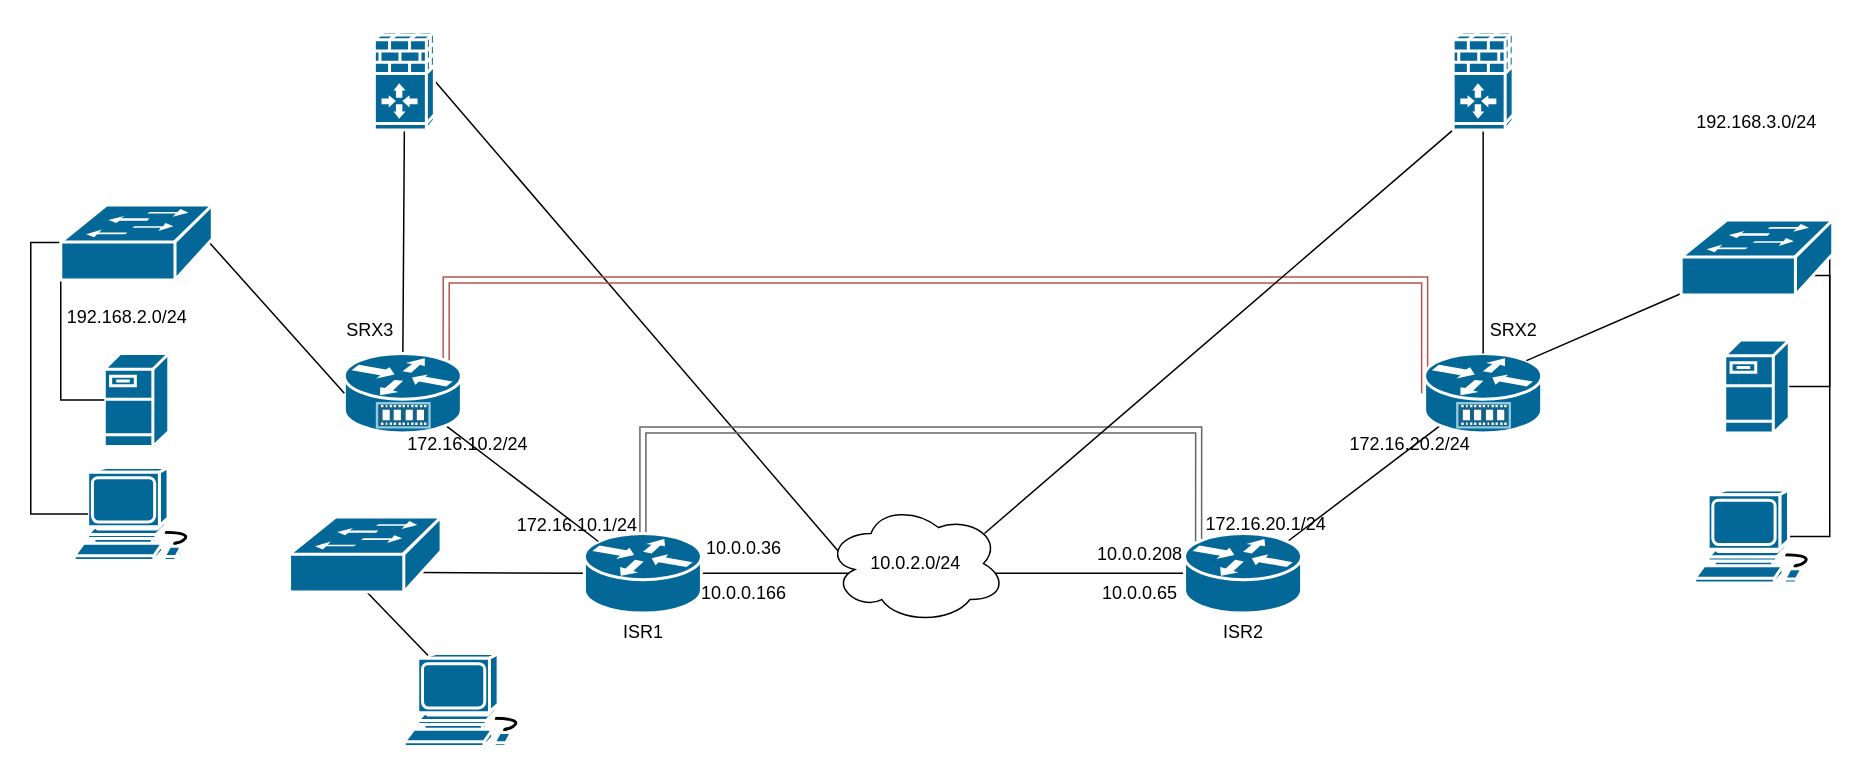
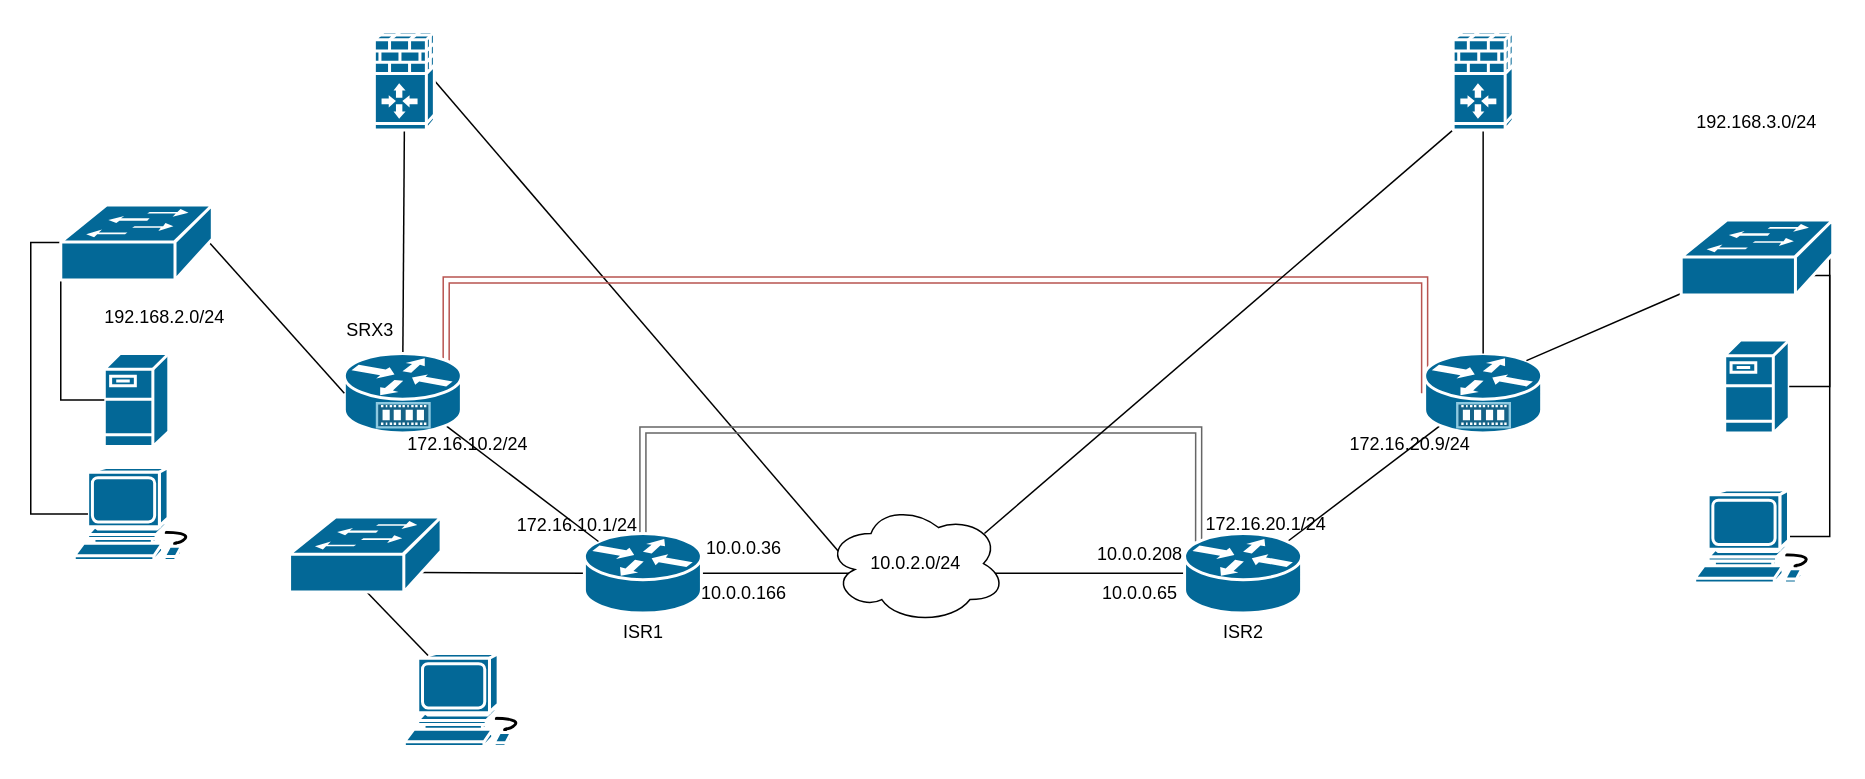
(127, 317) -> (164, 317)
(1513, 331) -> none
(1410, 445) -> (1410, 445)
